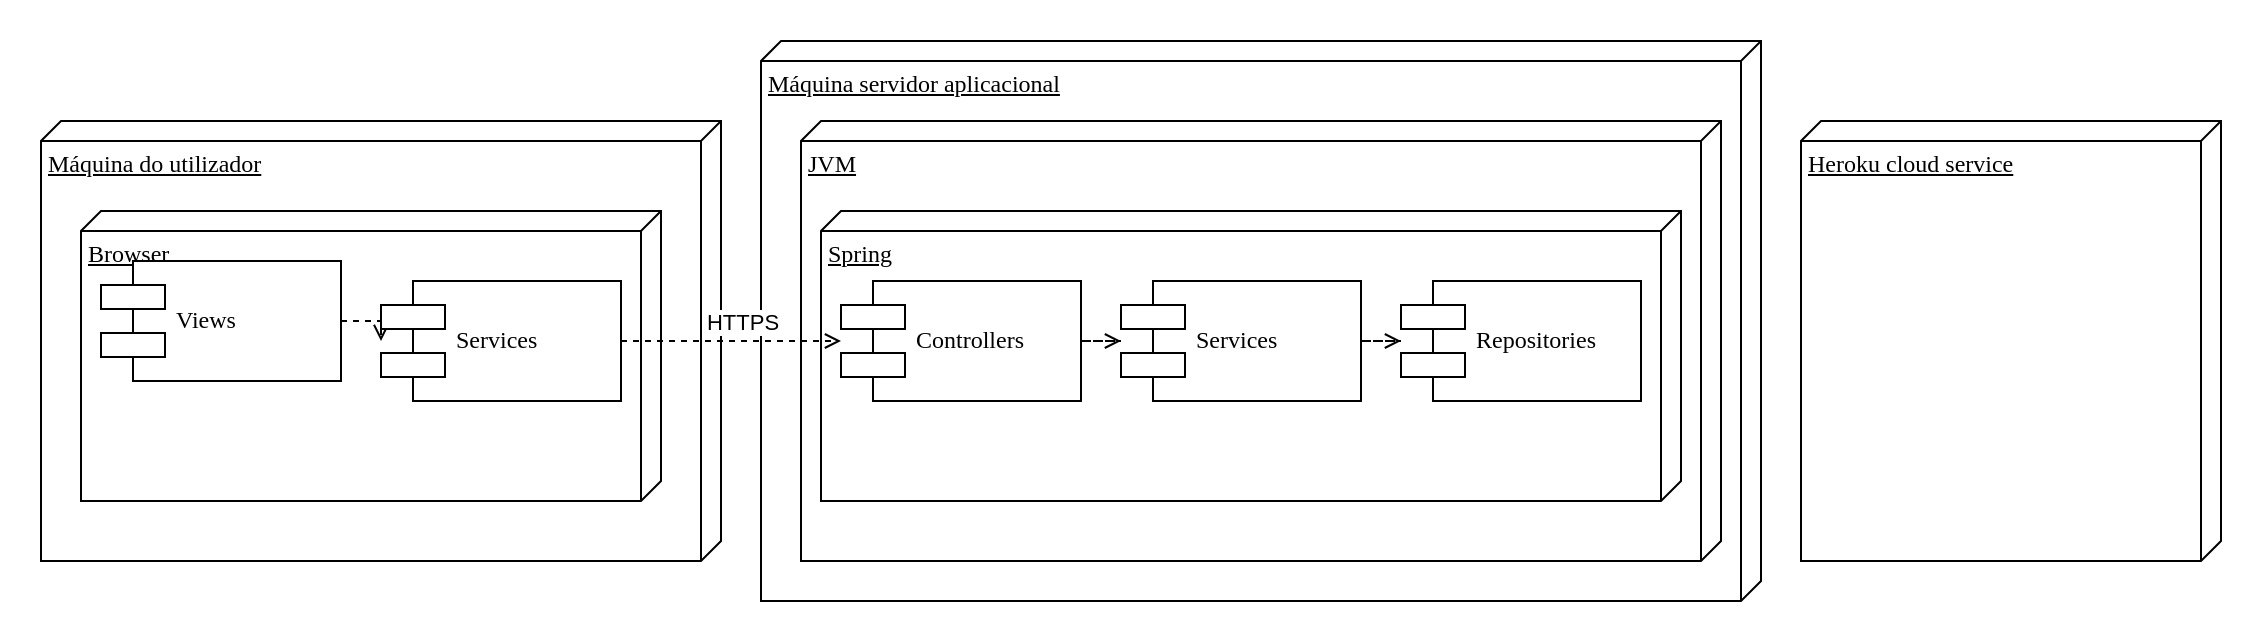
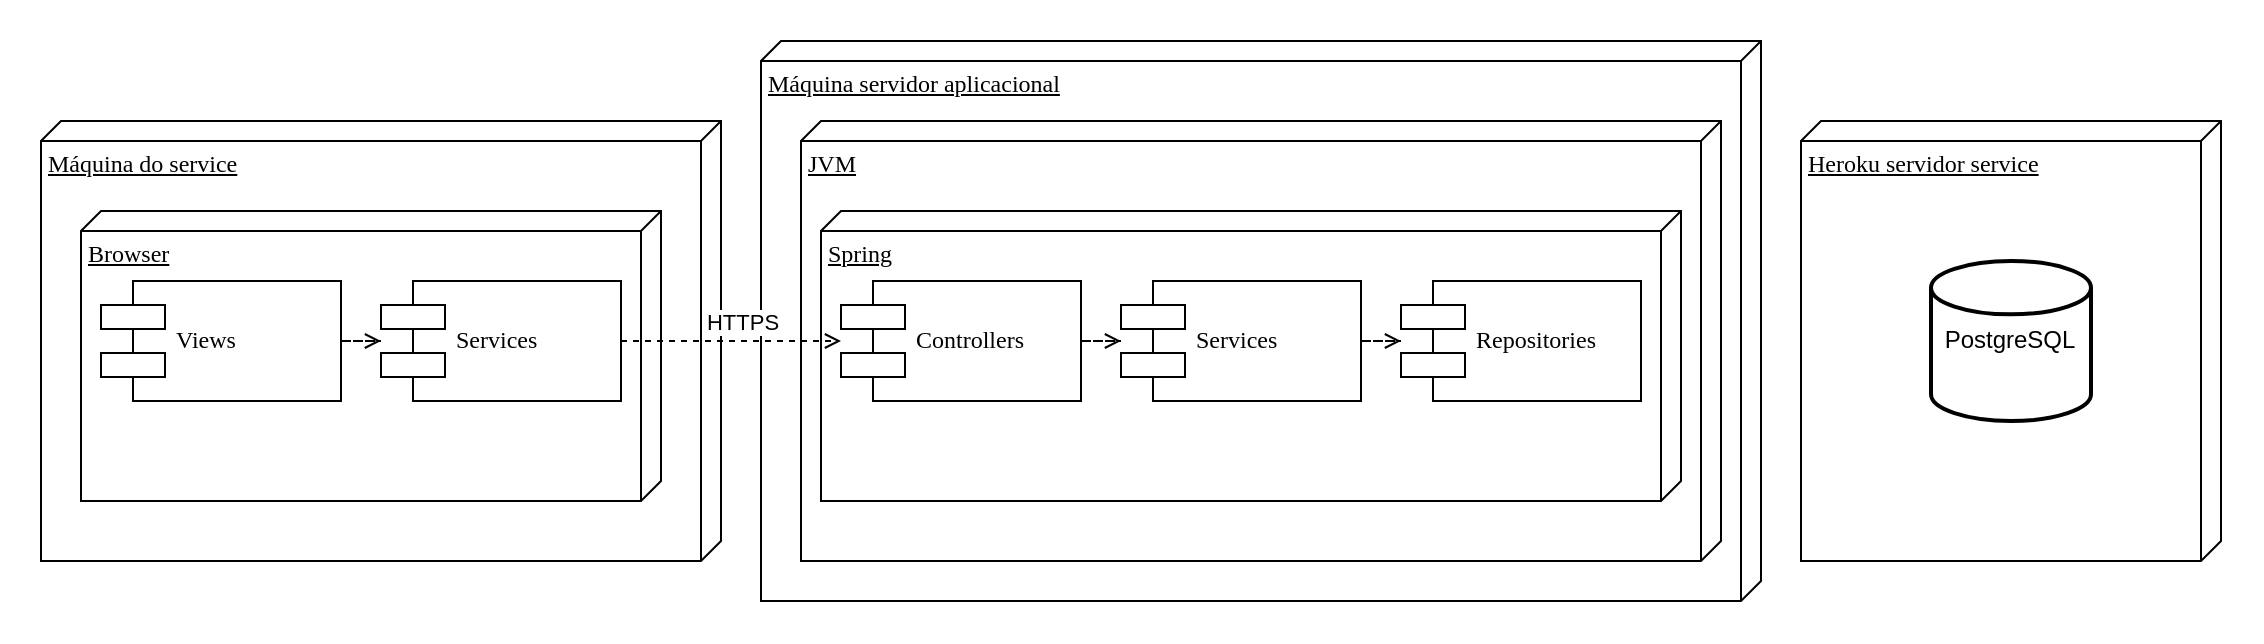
(171, 165) -> (157, 165)
(1931, 165) -> (1951, 165)
(221, 321) -> (221, 341)
none -> (2011, 341)
